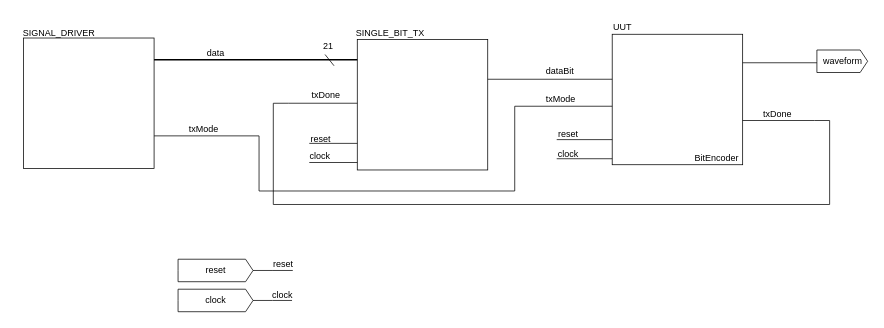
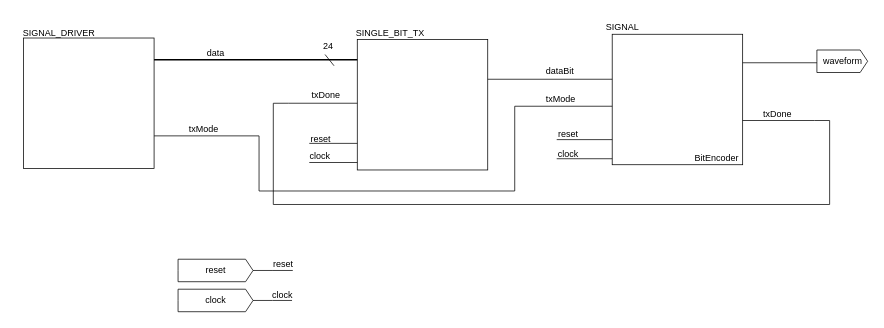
(623, 27) -> (623, 27)
(329, 46) -> (329, 46)
